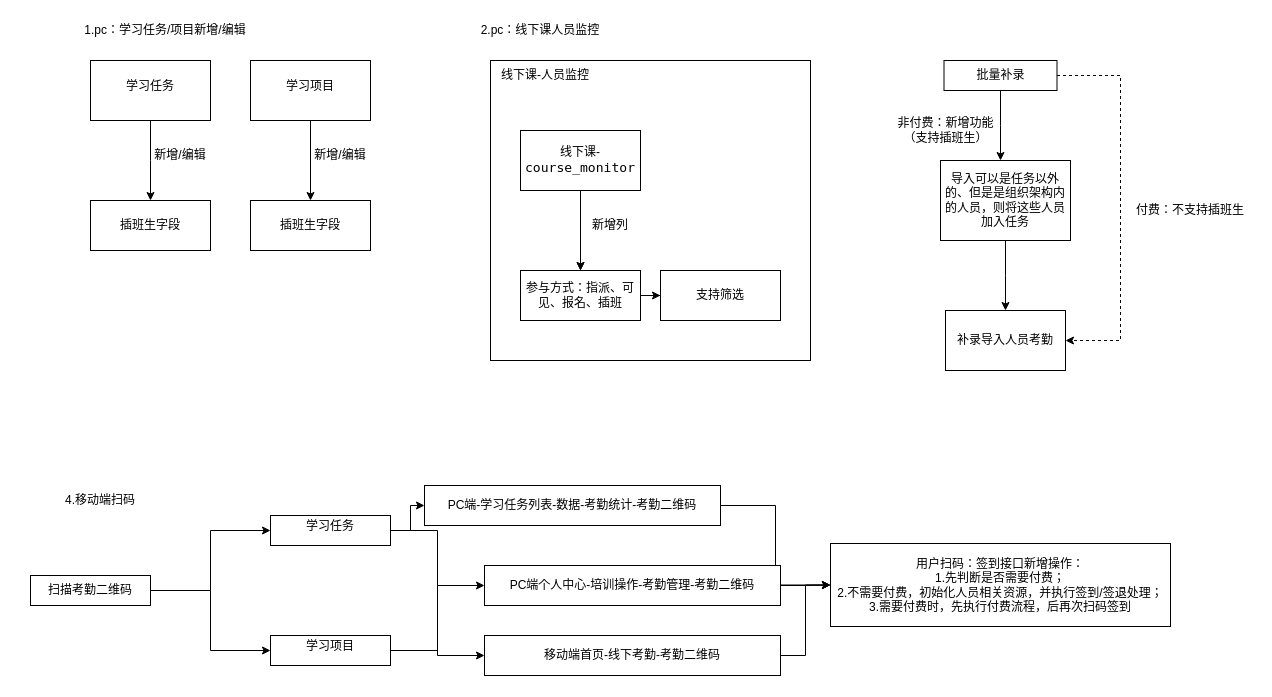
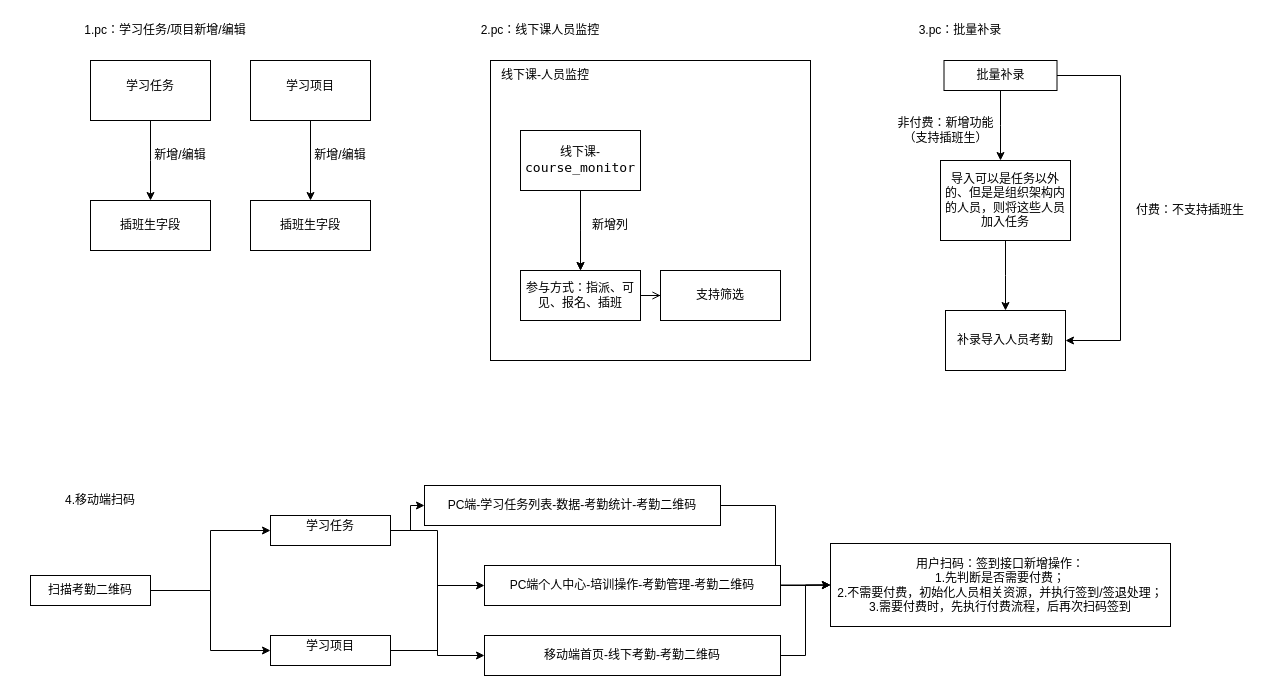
none -> (961, 31)
(1121, 201) -> (1121, 201)
(652, 296) -> (653, 296)
